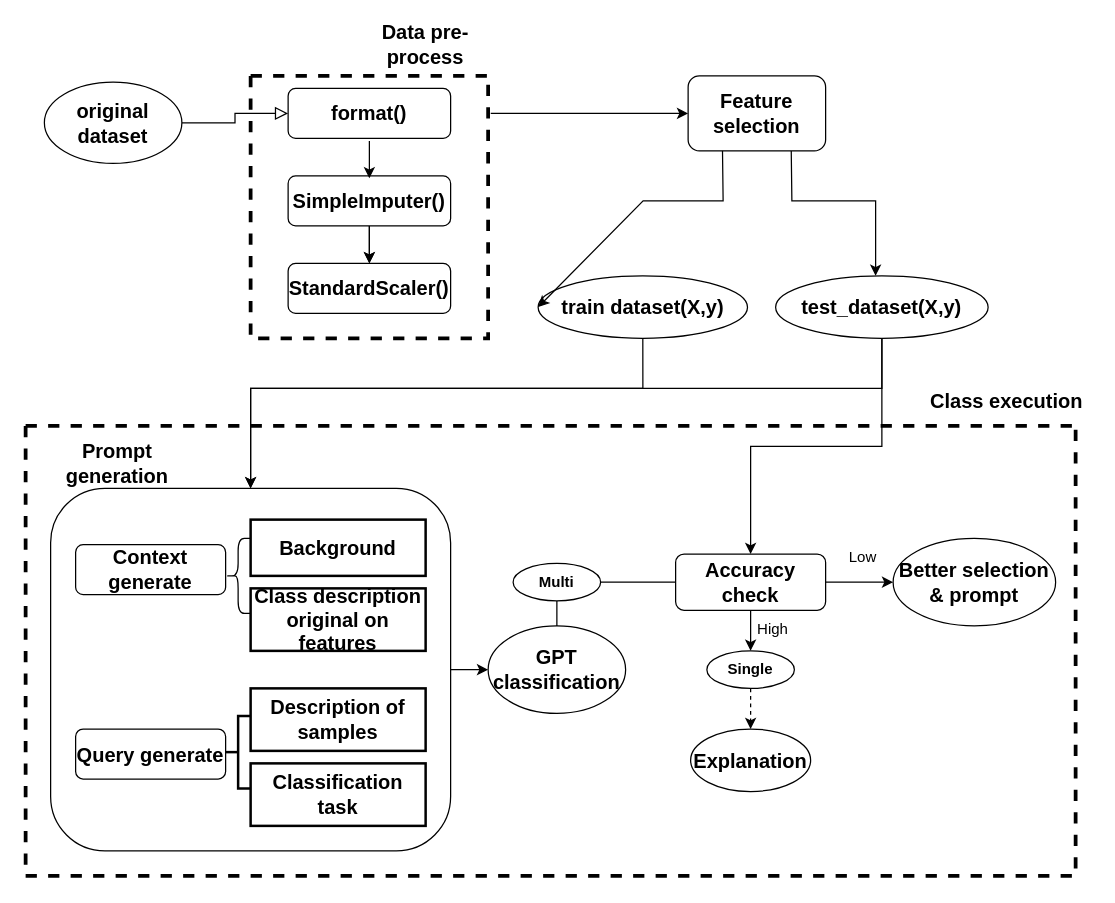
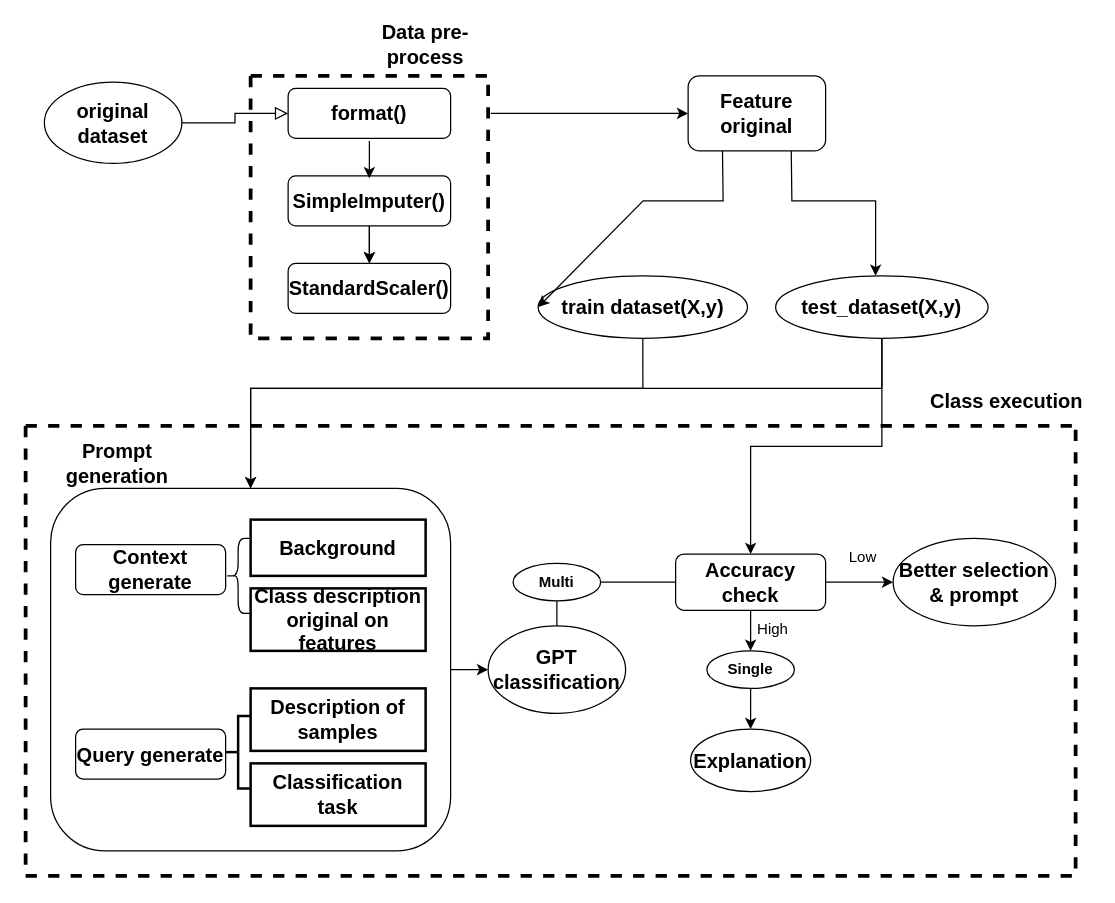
(757, 113) -> (757, 113)
(751, 704) -> (751, 704)
